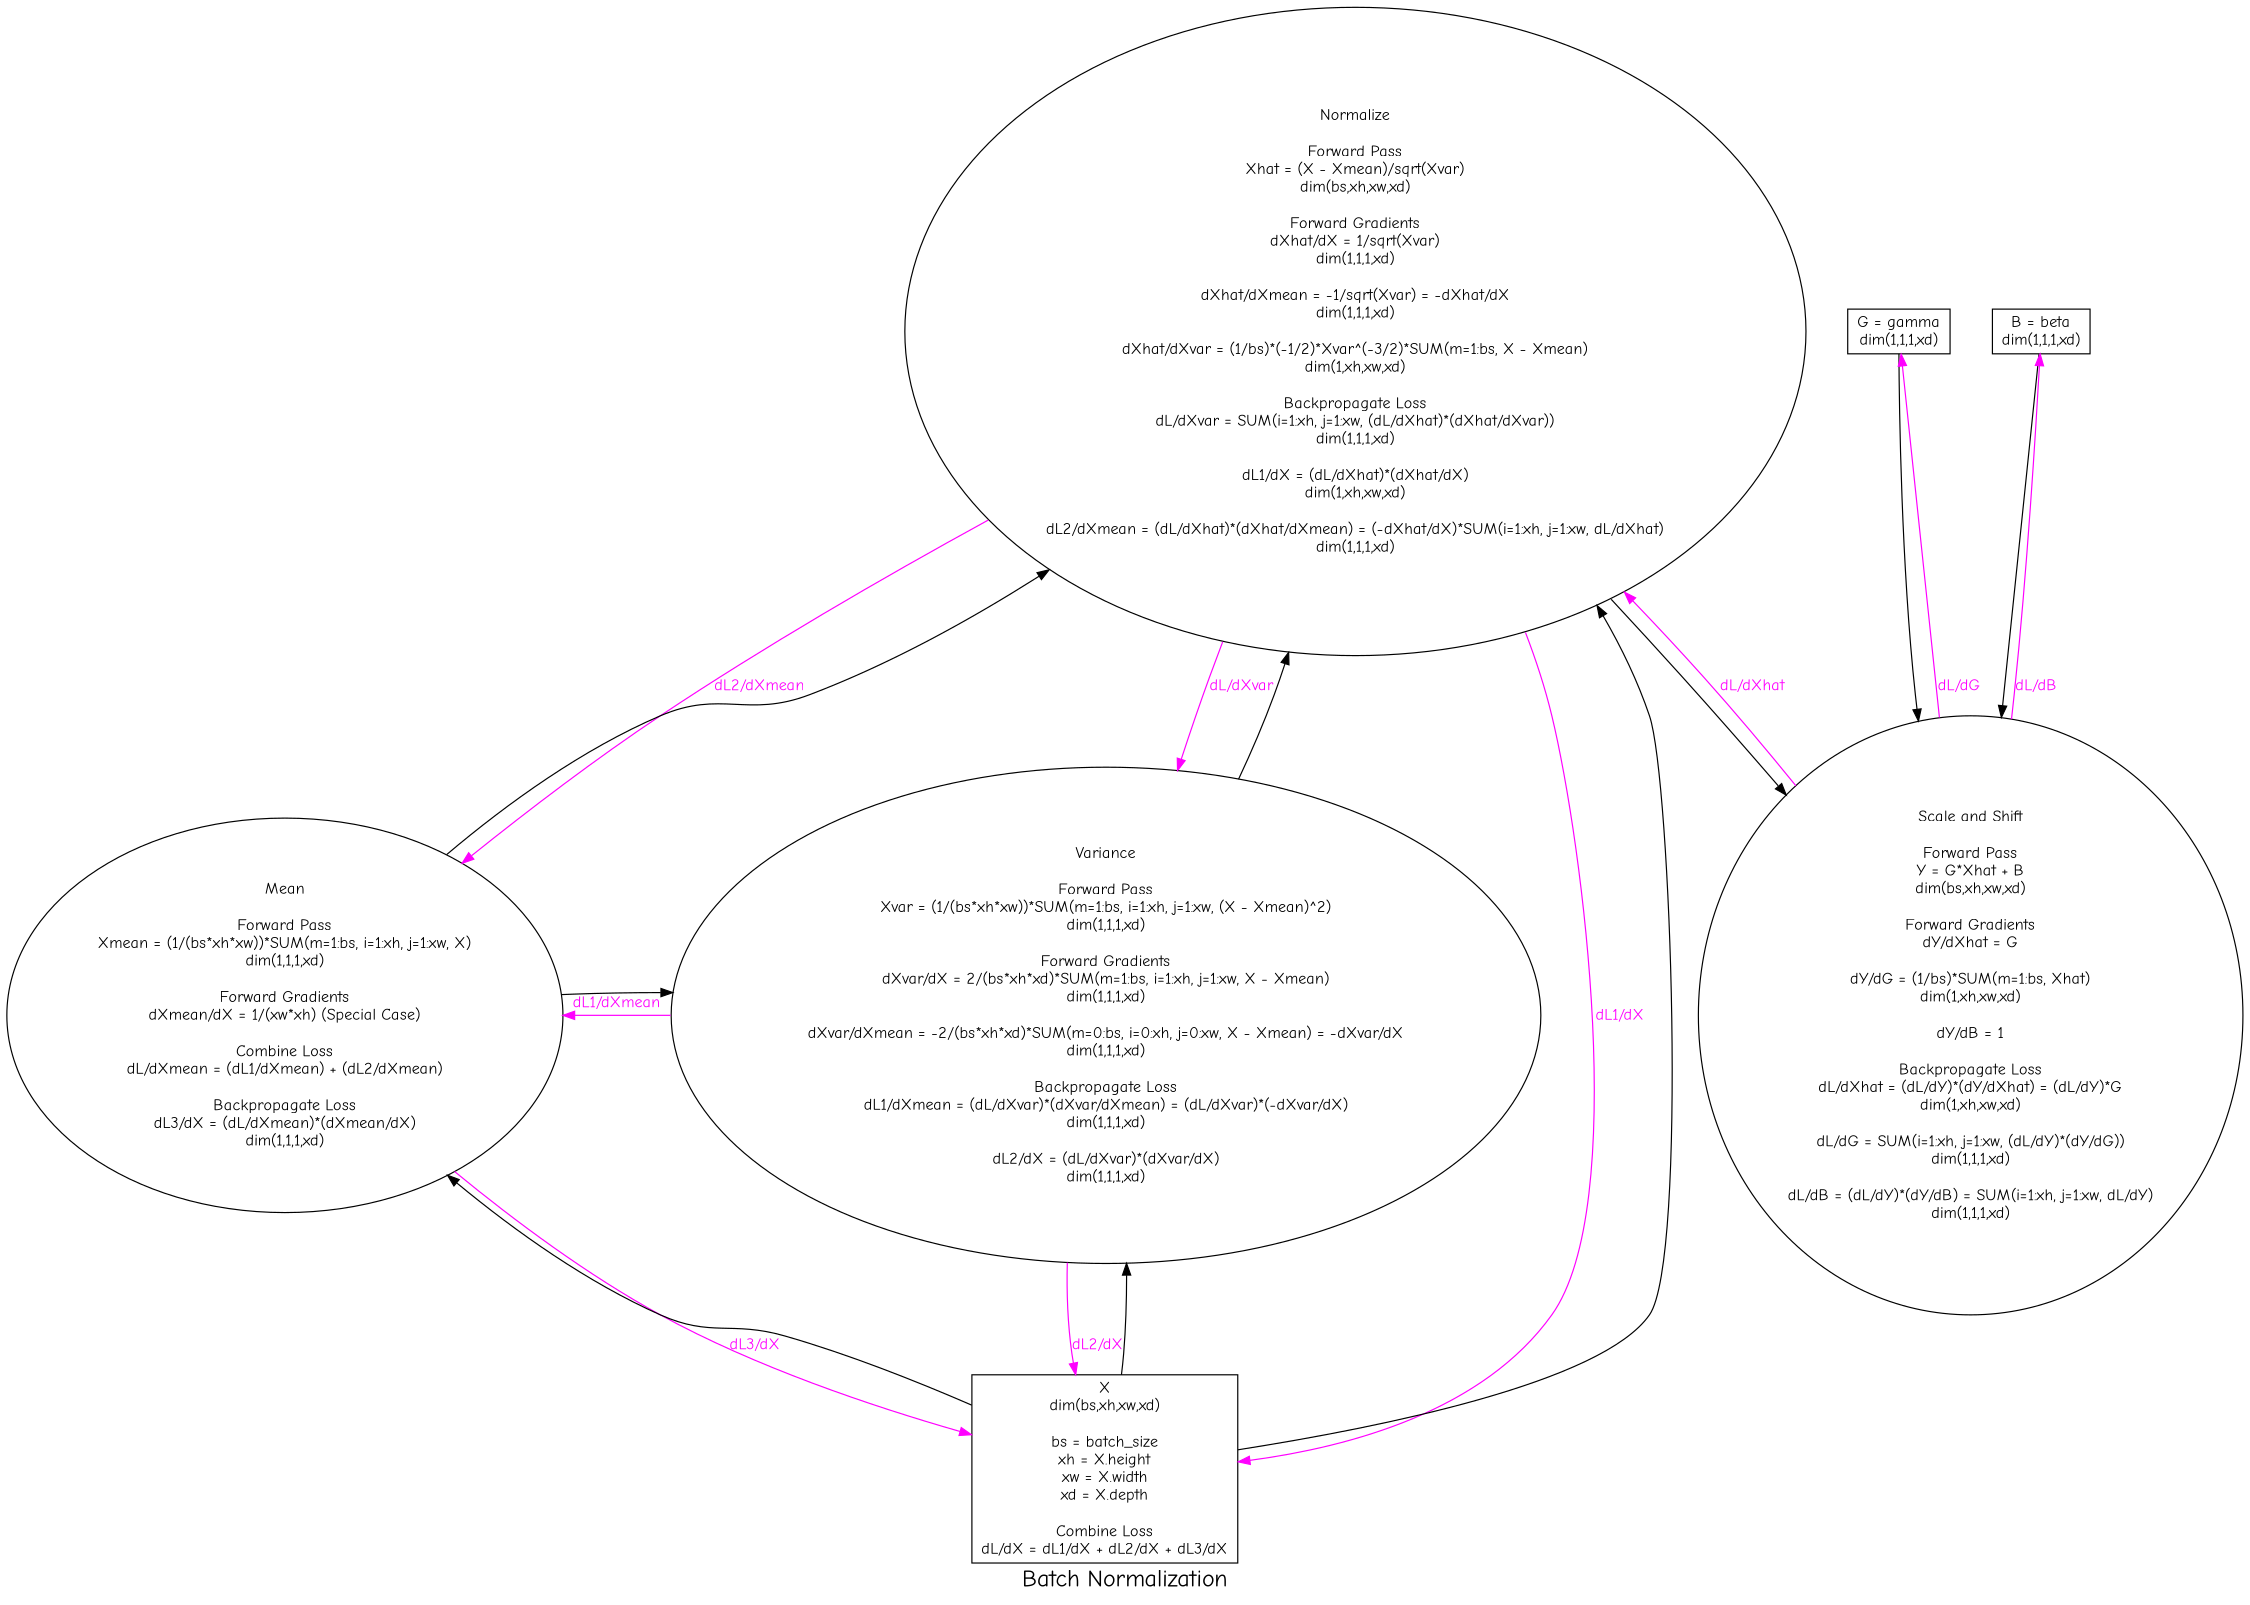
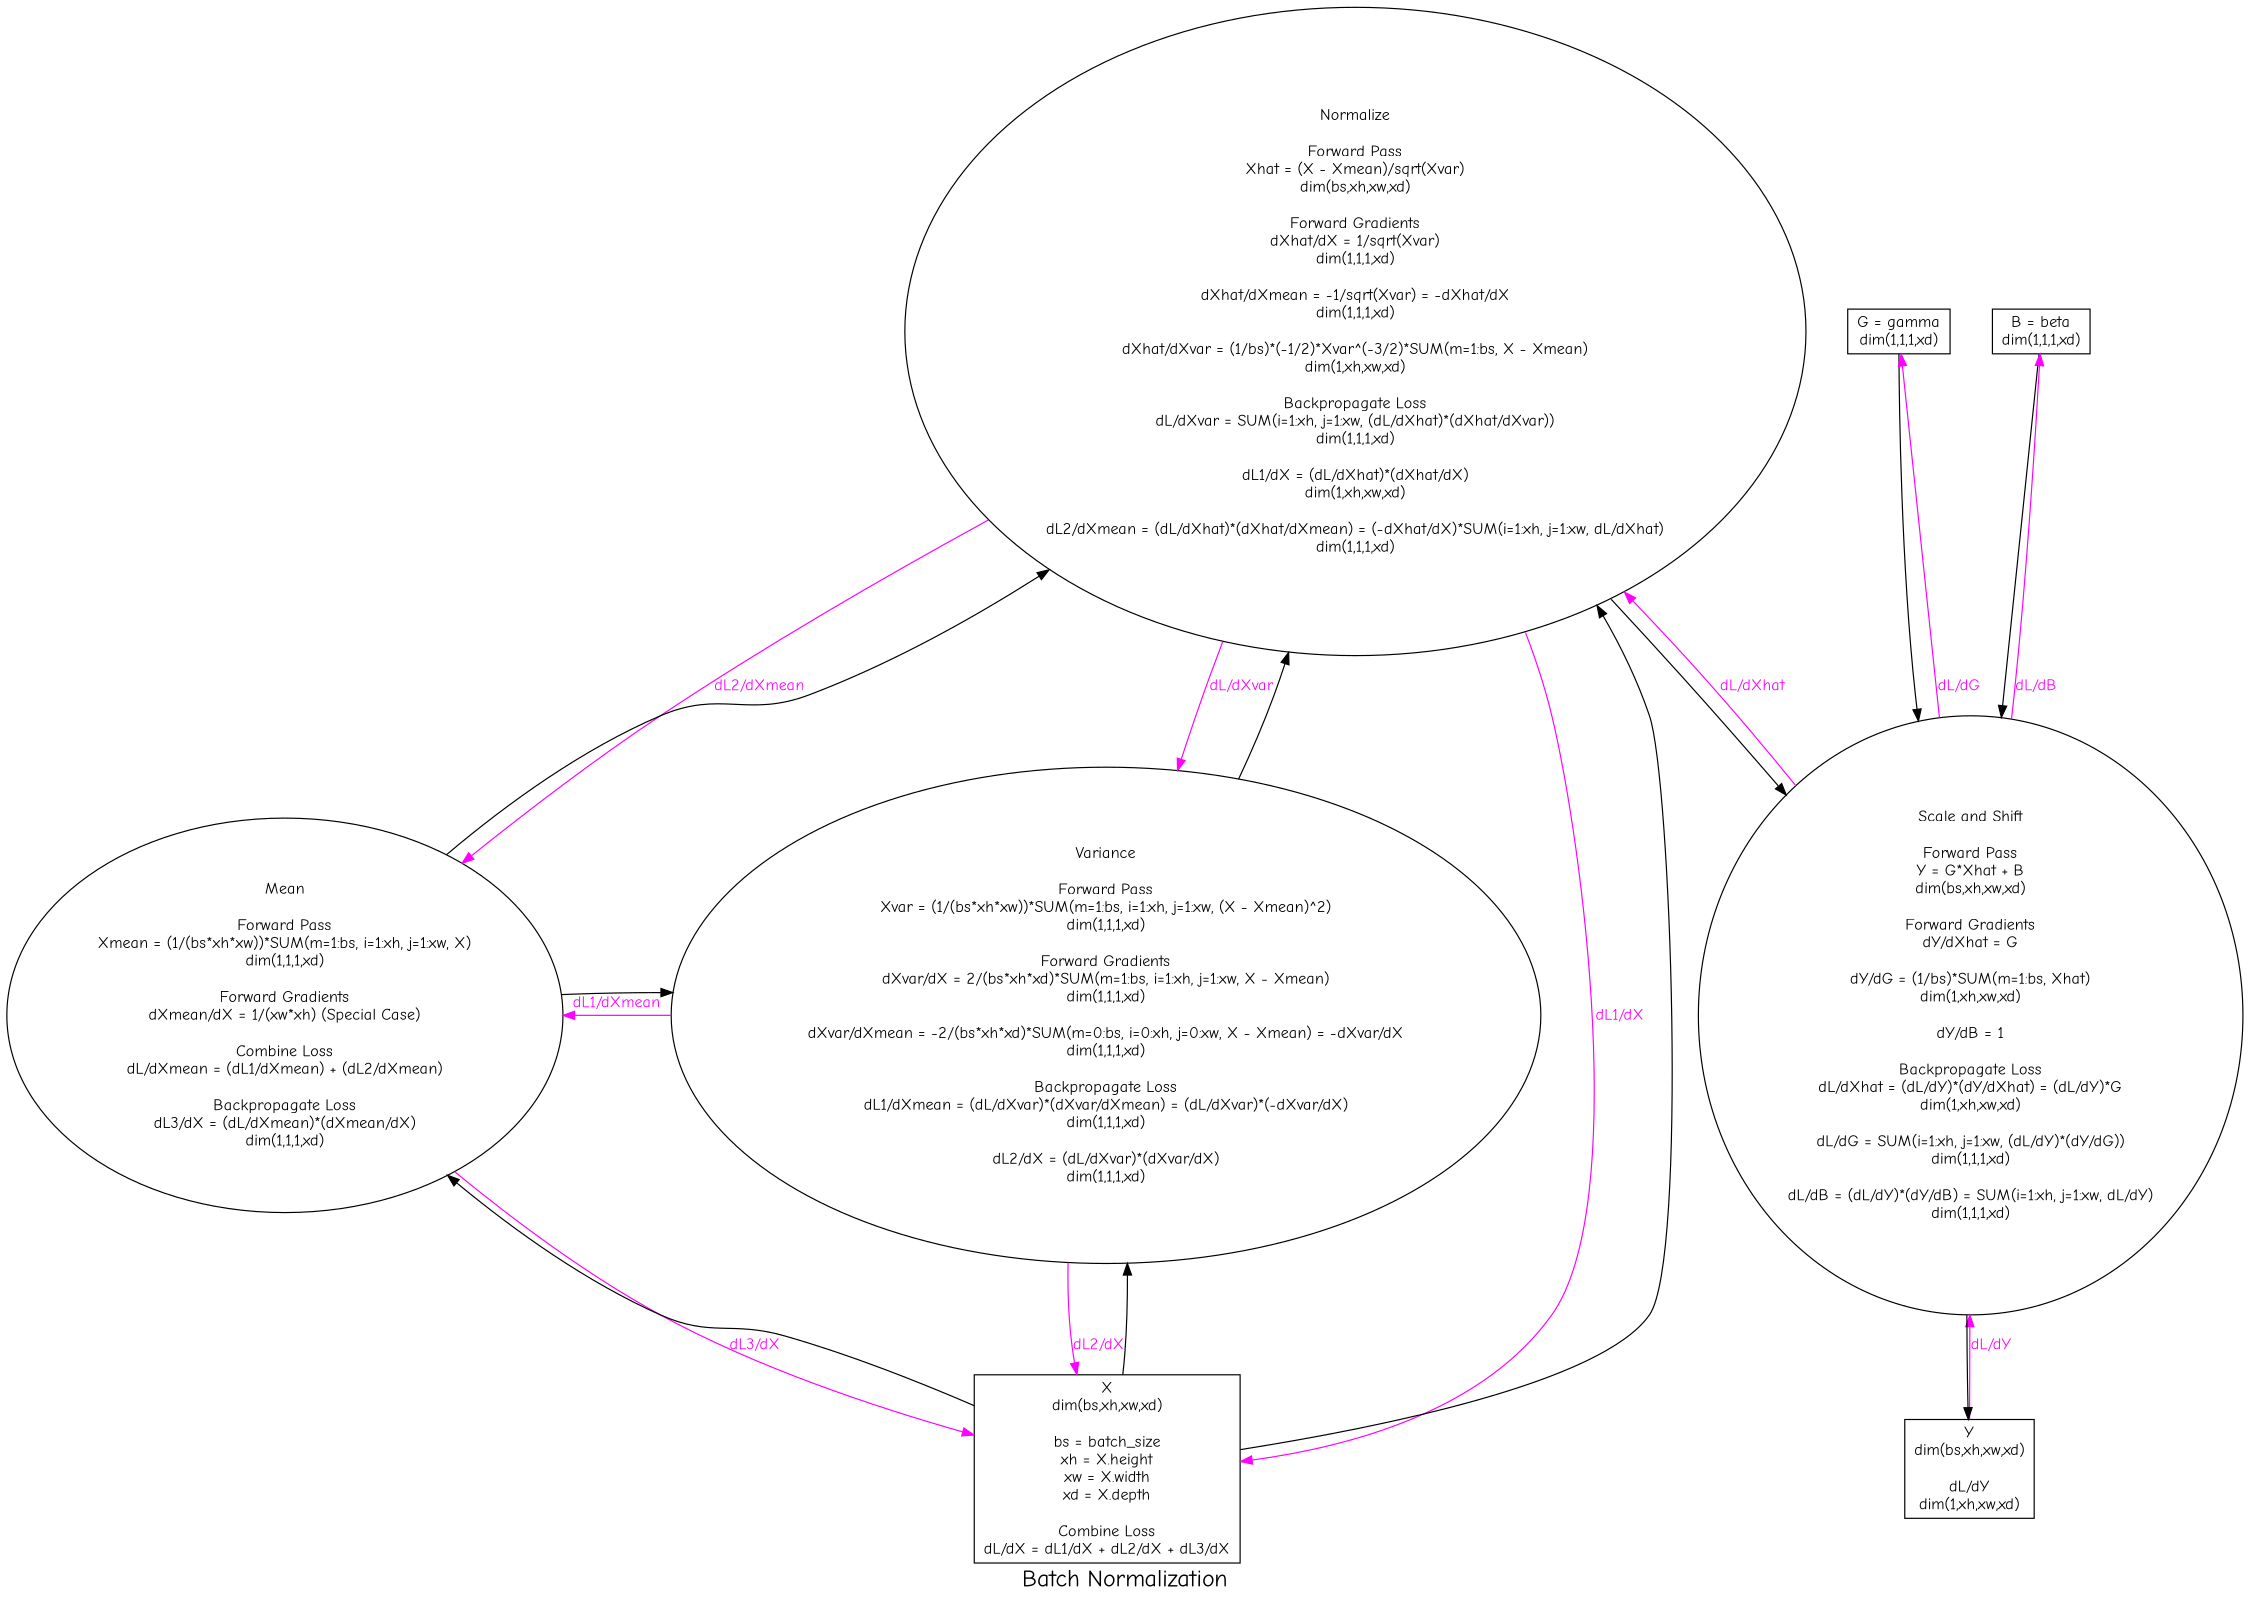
none -> (1970, 1469)
